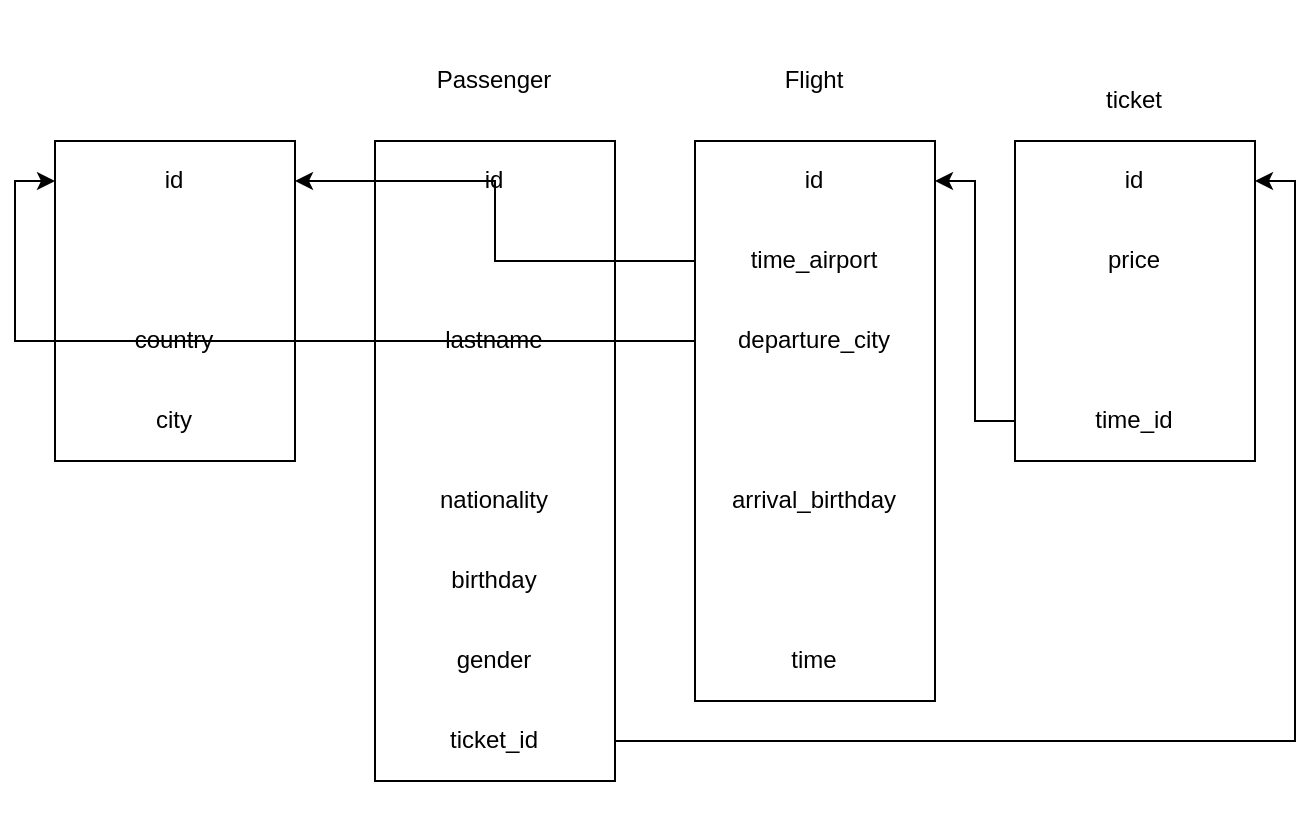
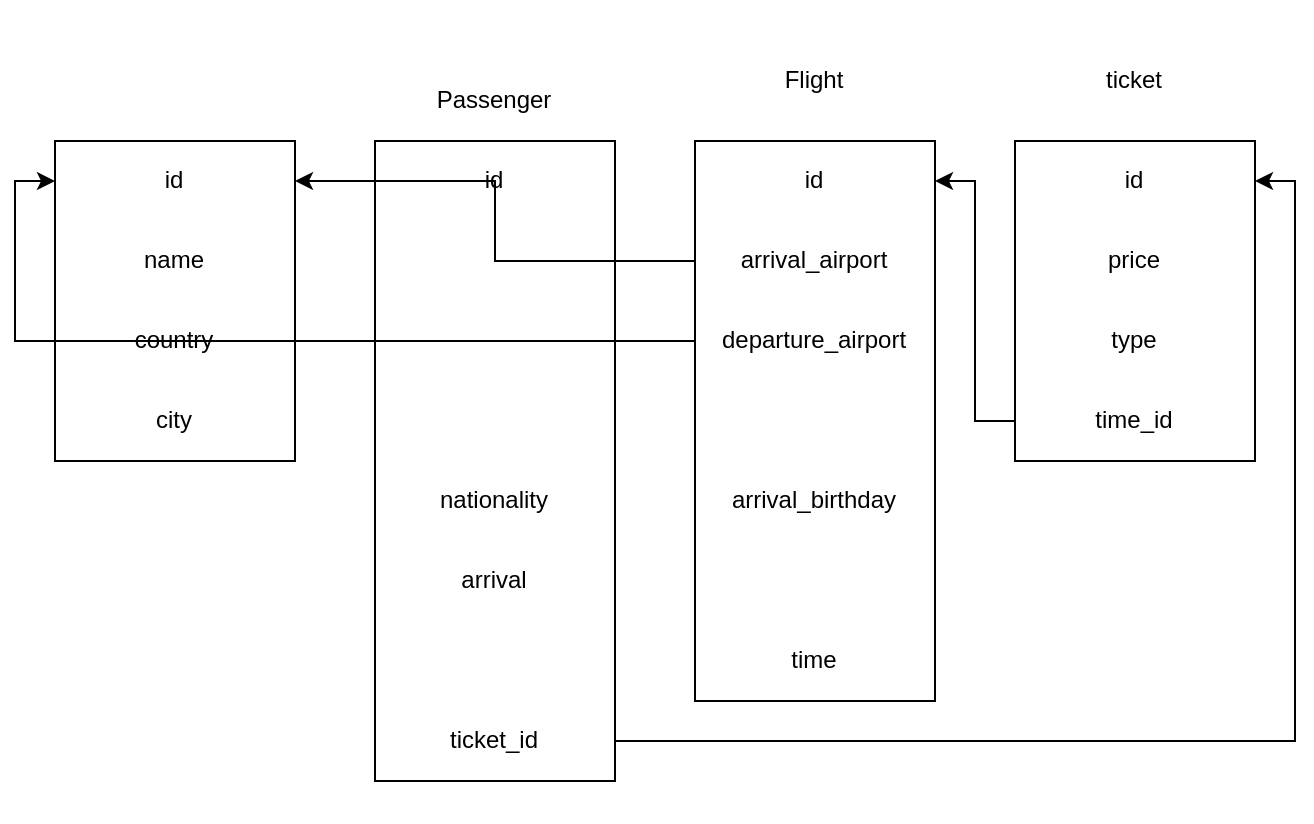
(495, 81) -> (495, 101)
(1135, 101) -> (1135, 81)
none -> (175, 261)
(815, 261) -> (815, 261)
(495, 341) -> none
(815, 341) -> (815, 341)
none -> (1135, 341)
(495, 581) -> (495, 581)
(495, 661) -> none
